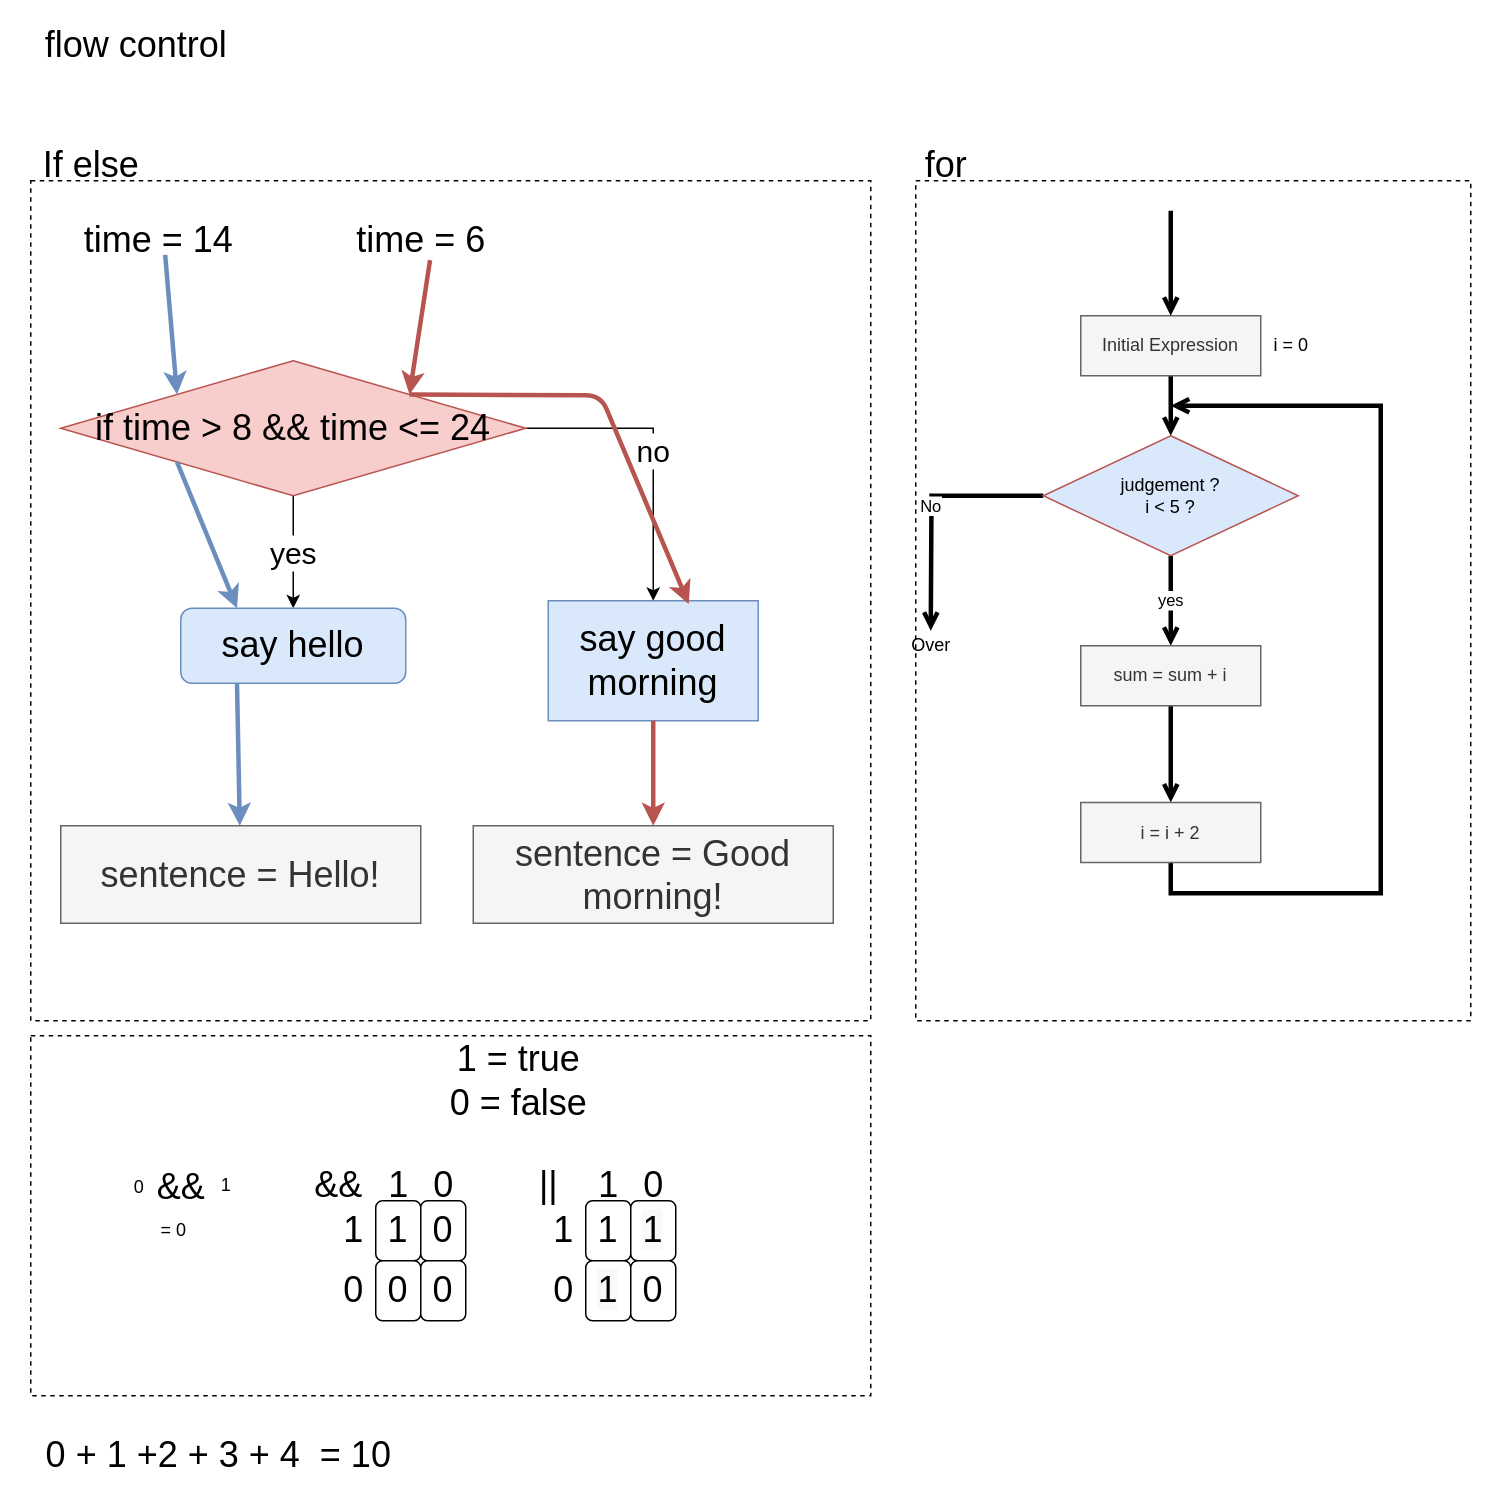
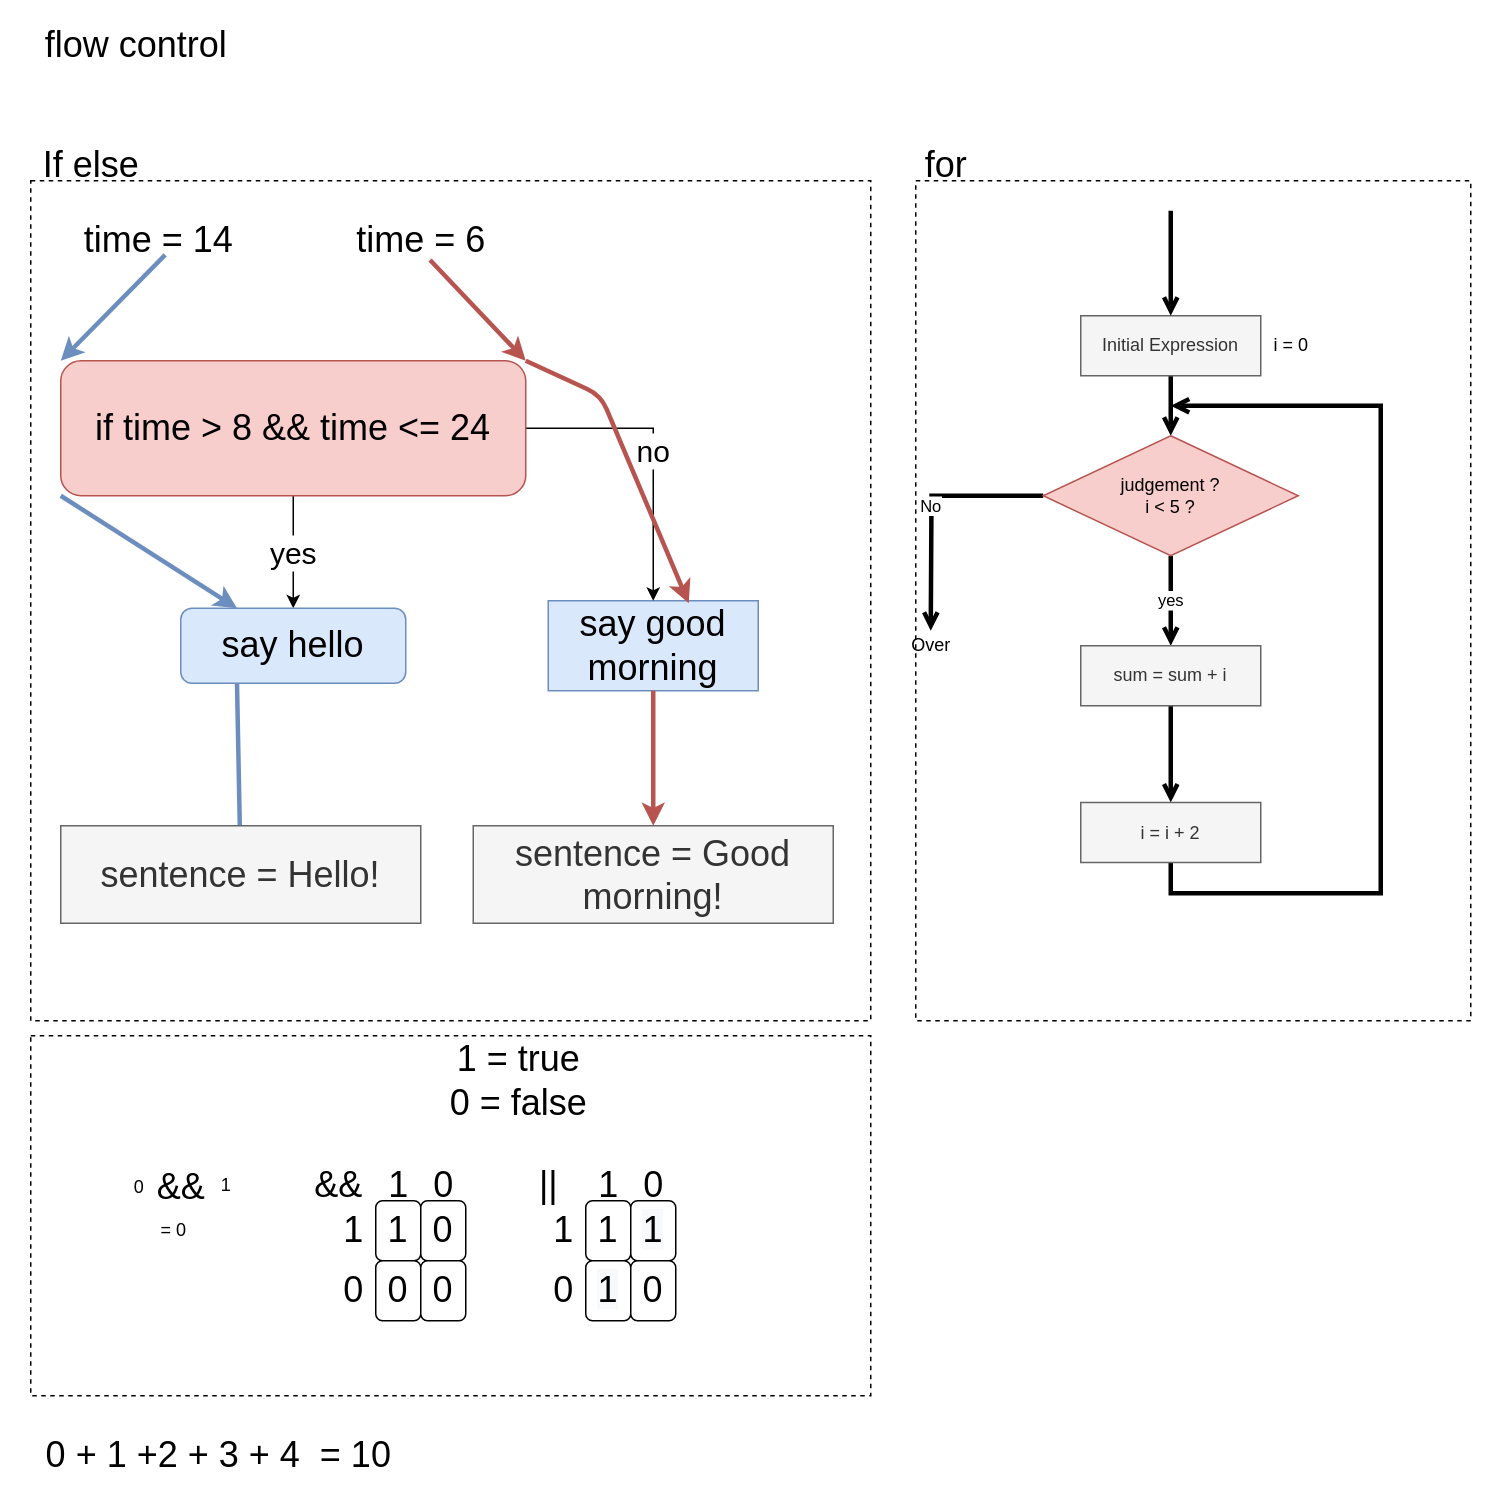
(293, 428) -> (293, 428)
(1171, 496) -> (1171, 496)
(653, 661) -> (653, 646)
(239, 808) -> (240, 819)
